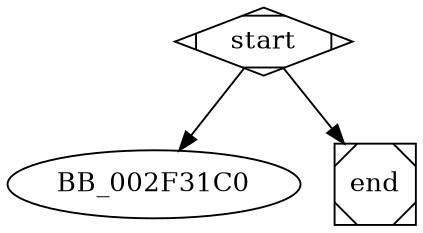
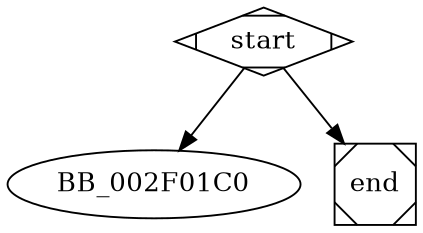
(154, 184) -> (154, 184)
